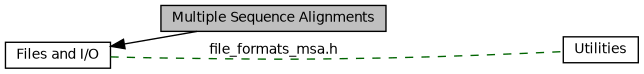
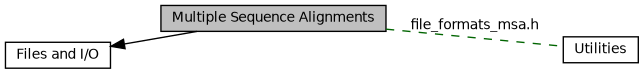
(337, 59) -> (475, 38)
